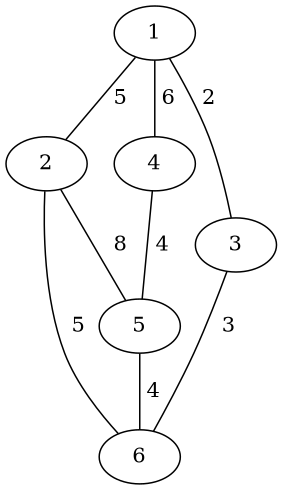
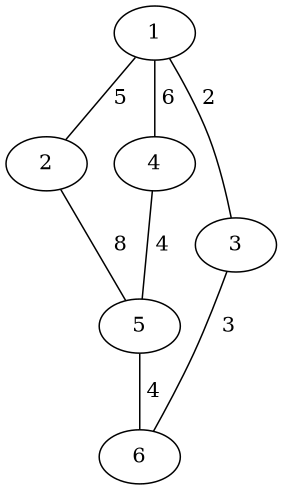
(55, 321) -> none
